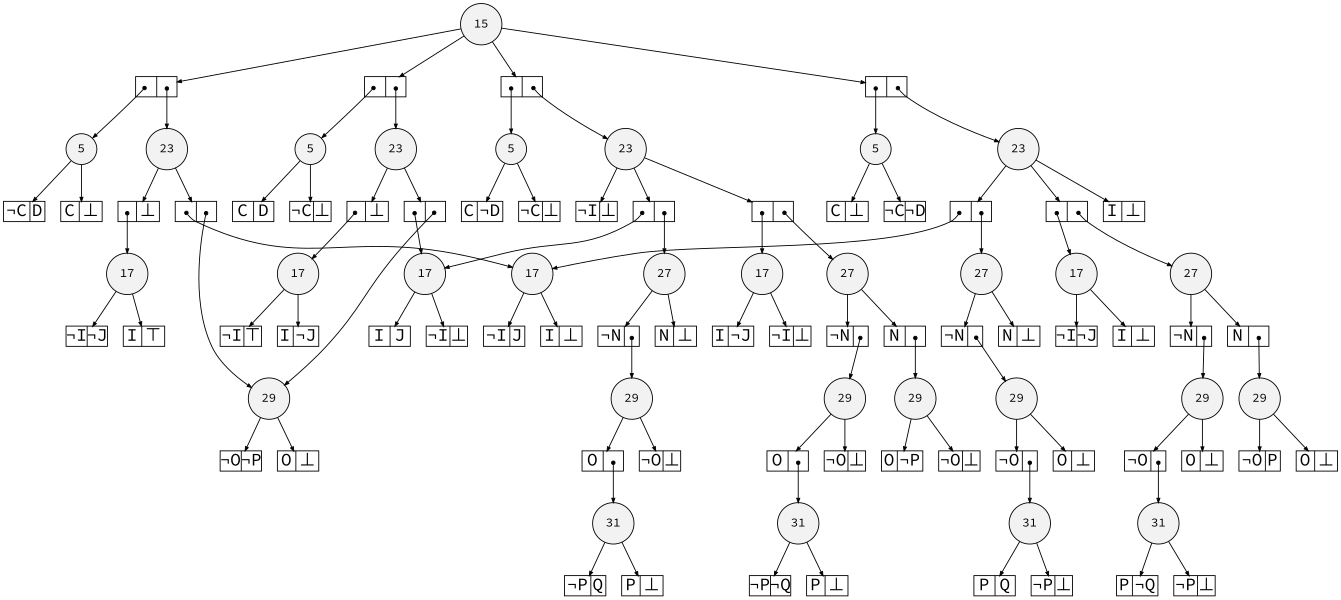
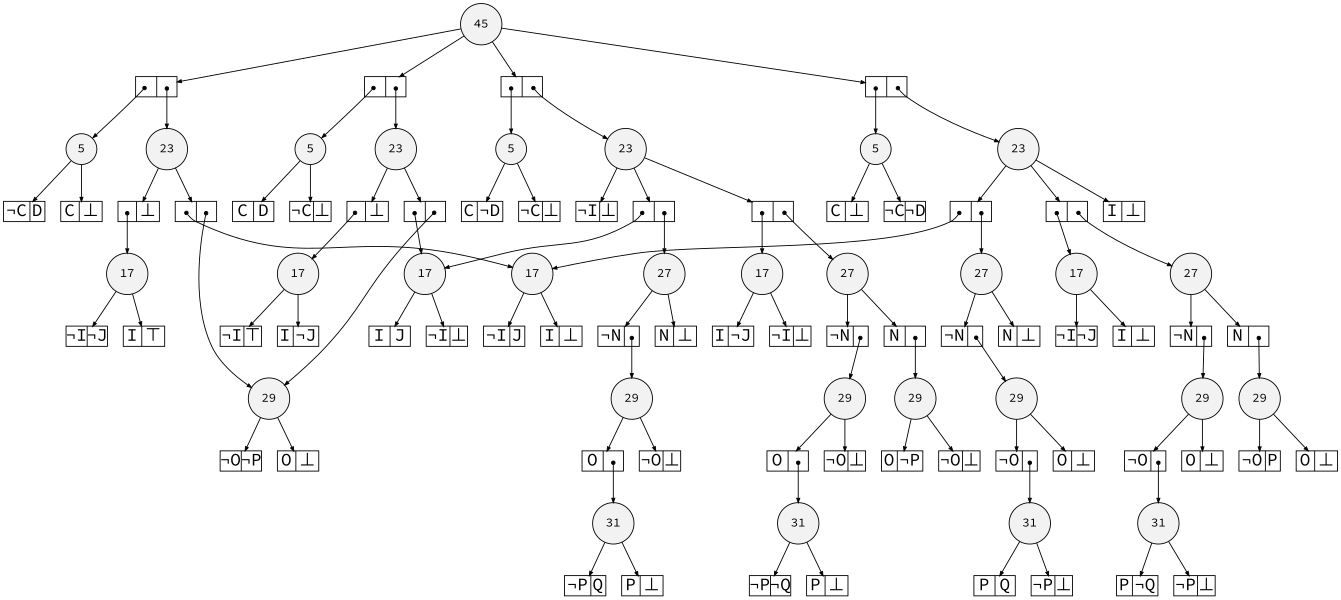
(481, 24) -> (481, 24)
